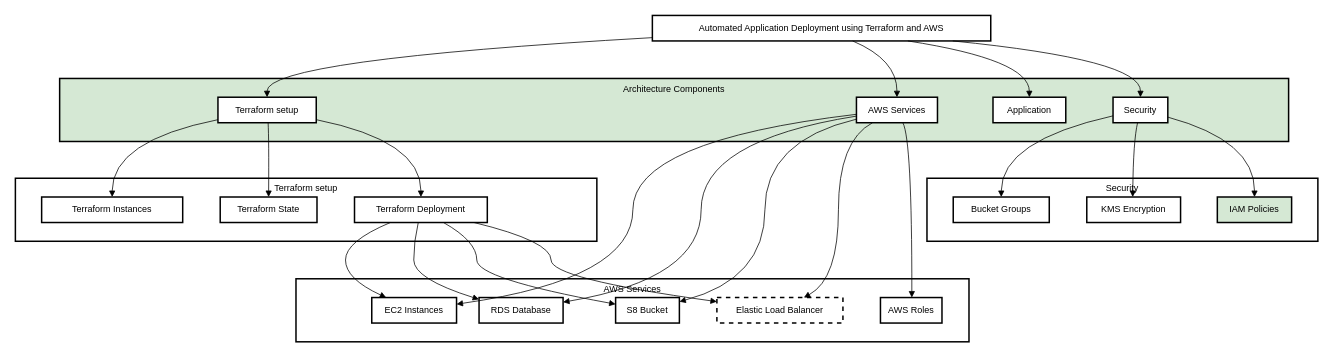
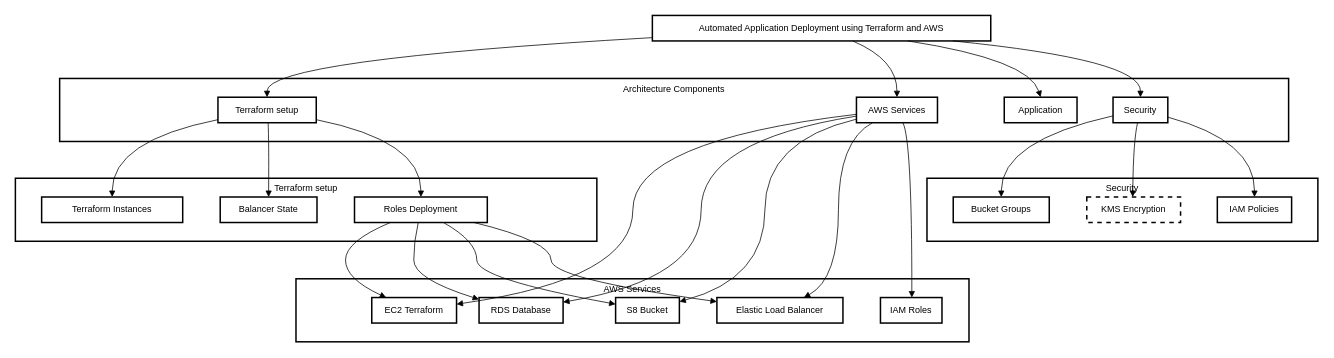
(674, 110) -> (674, 110)
(1029, 110) -> (1040, 110)
(269, 210) -> (269, 210)
(421, 210) -> (421, 210)
(1133, 210) -> (1133, 210)
(1254, 210) -> (1254, 210)
(414, 310) -> (414, 310)
(780, 310) -> (780, 310)
(911, 310) -> (911, 310)
